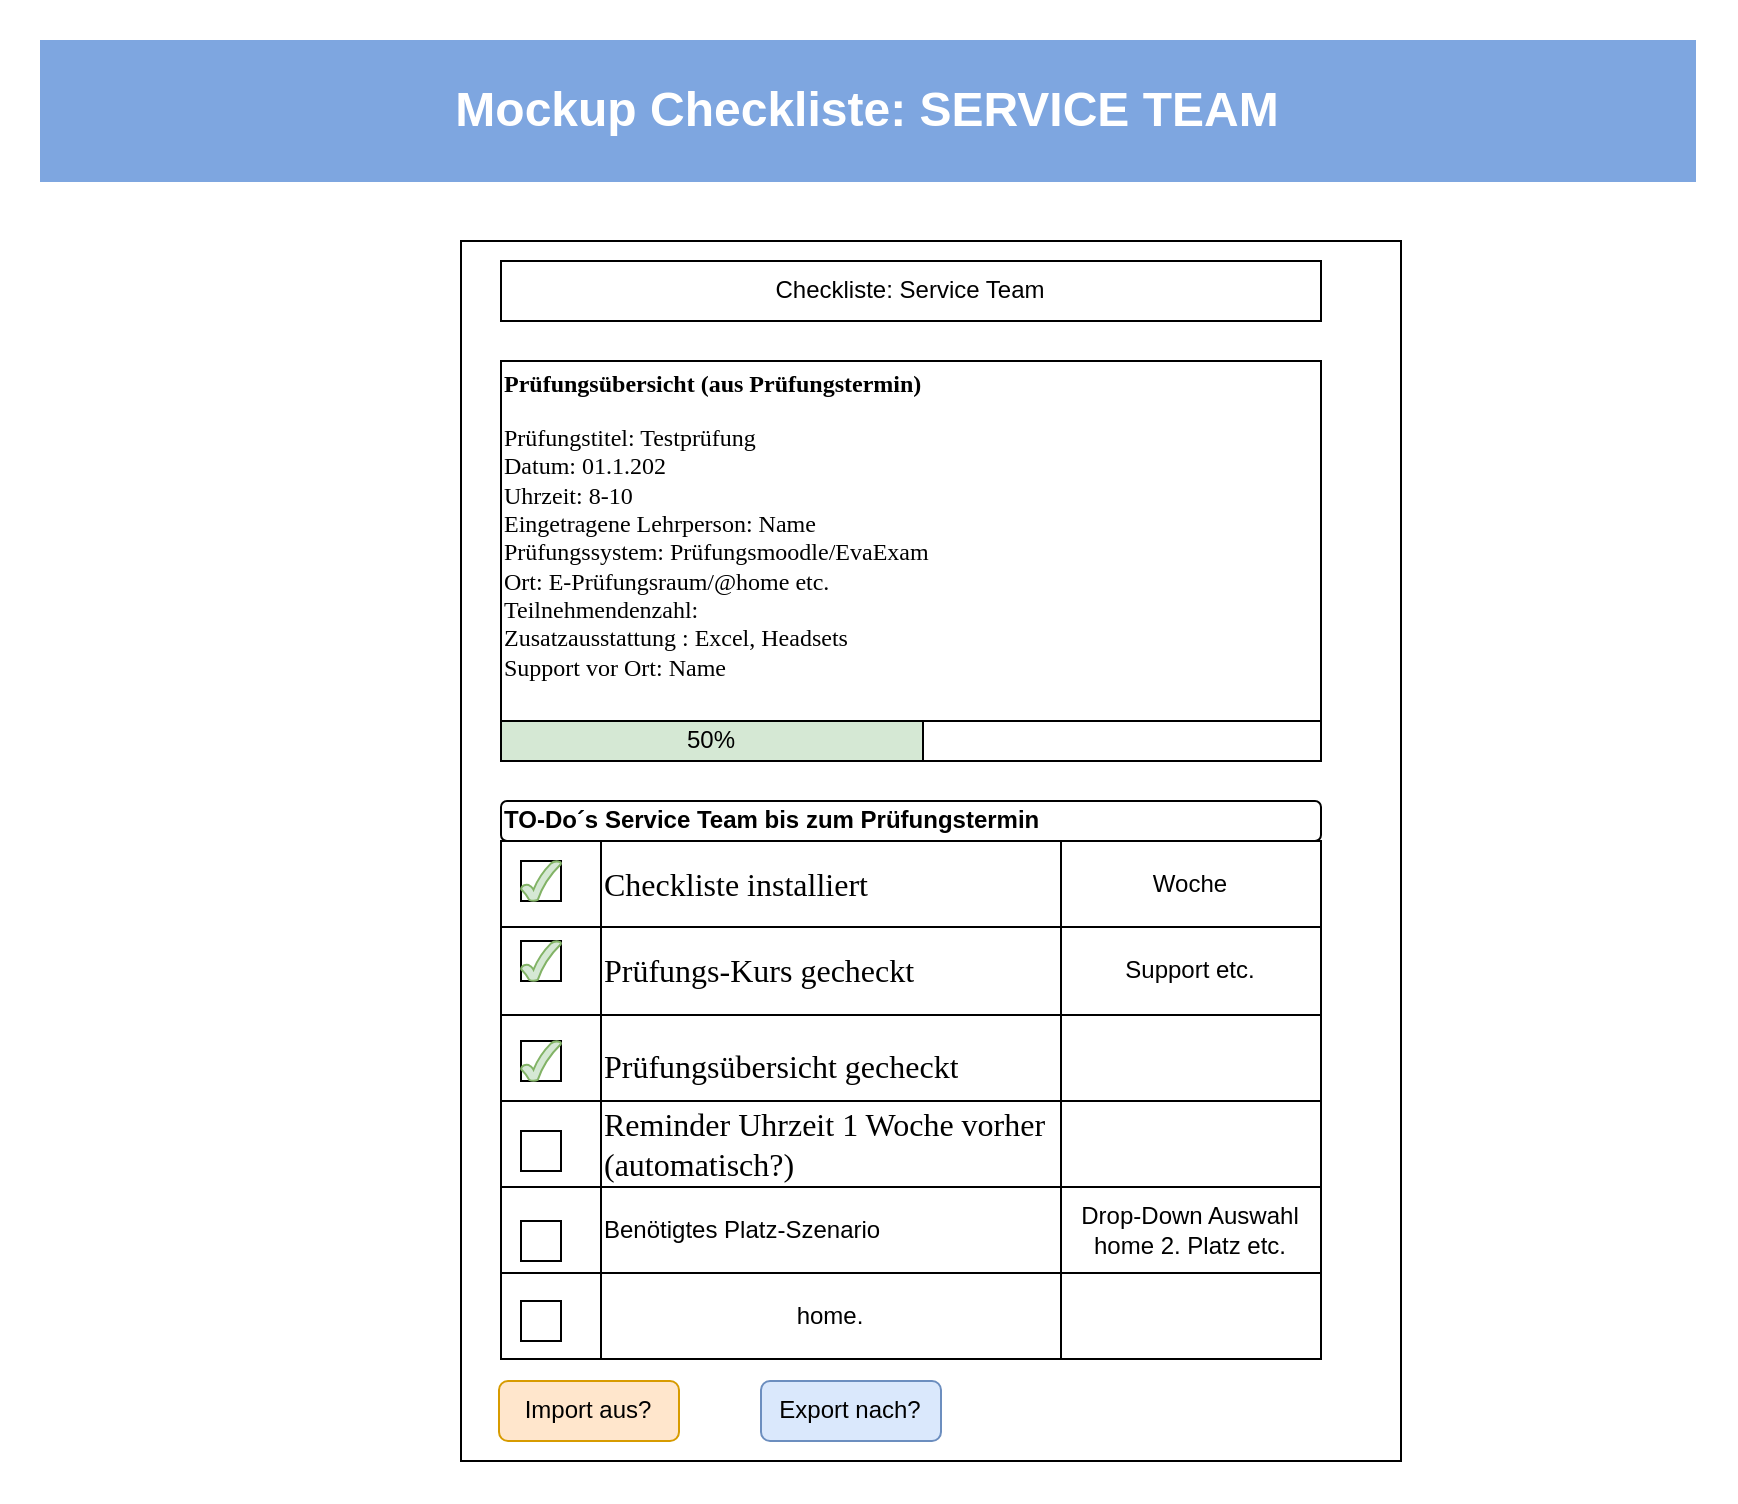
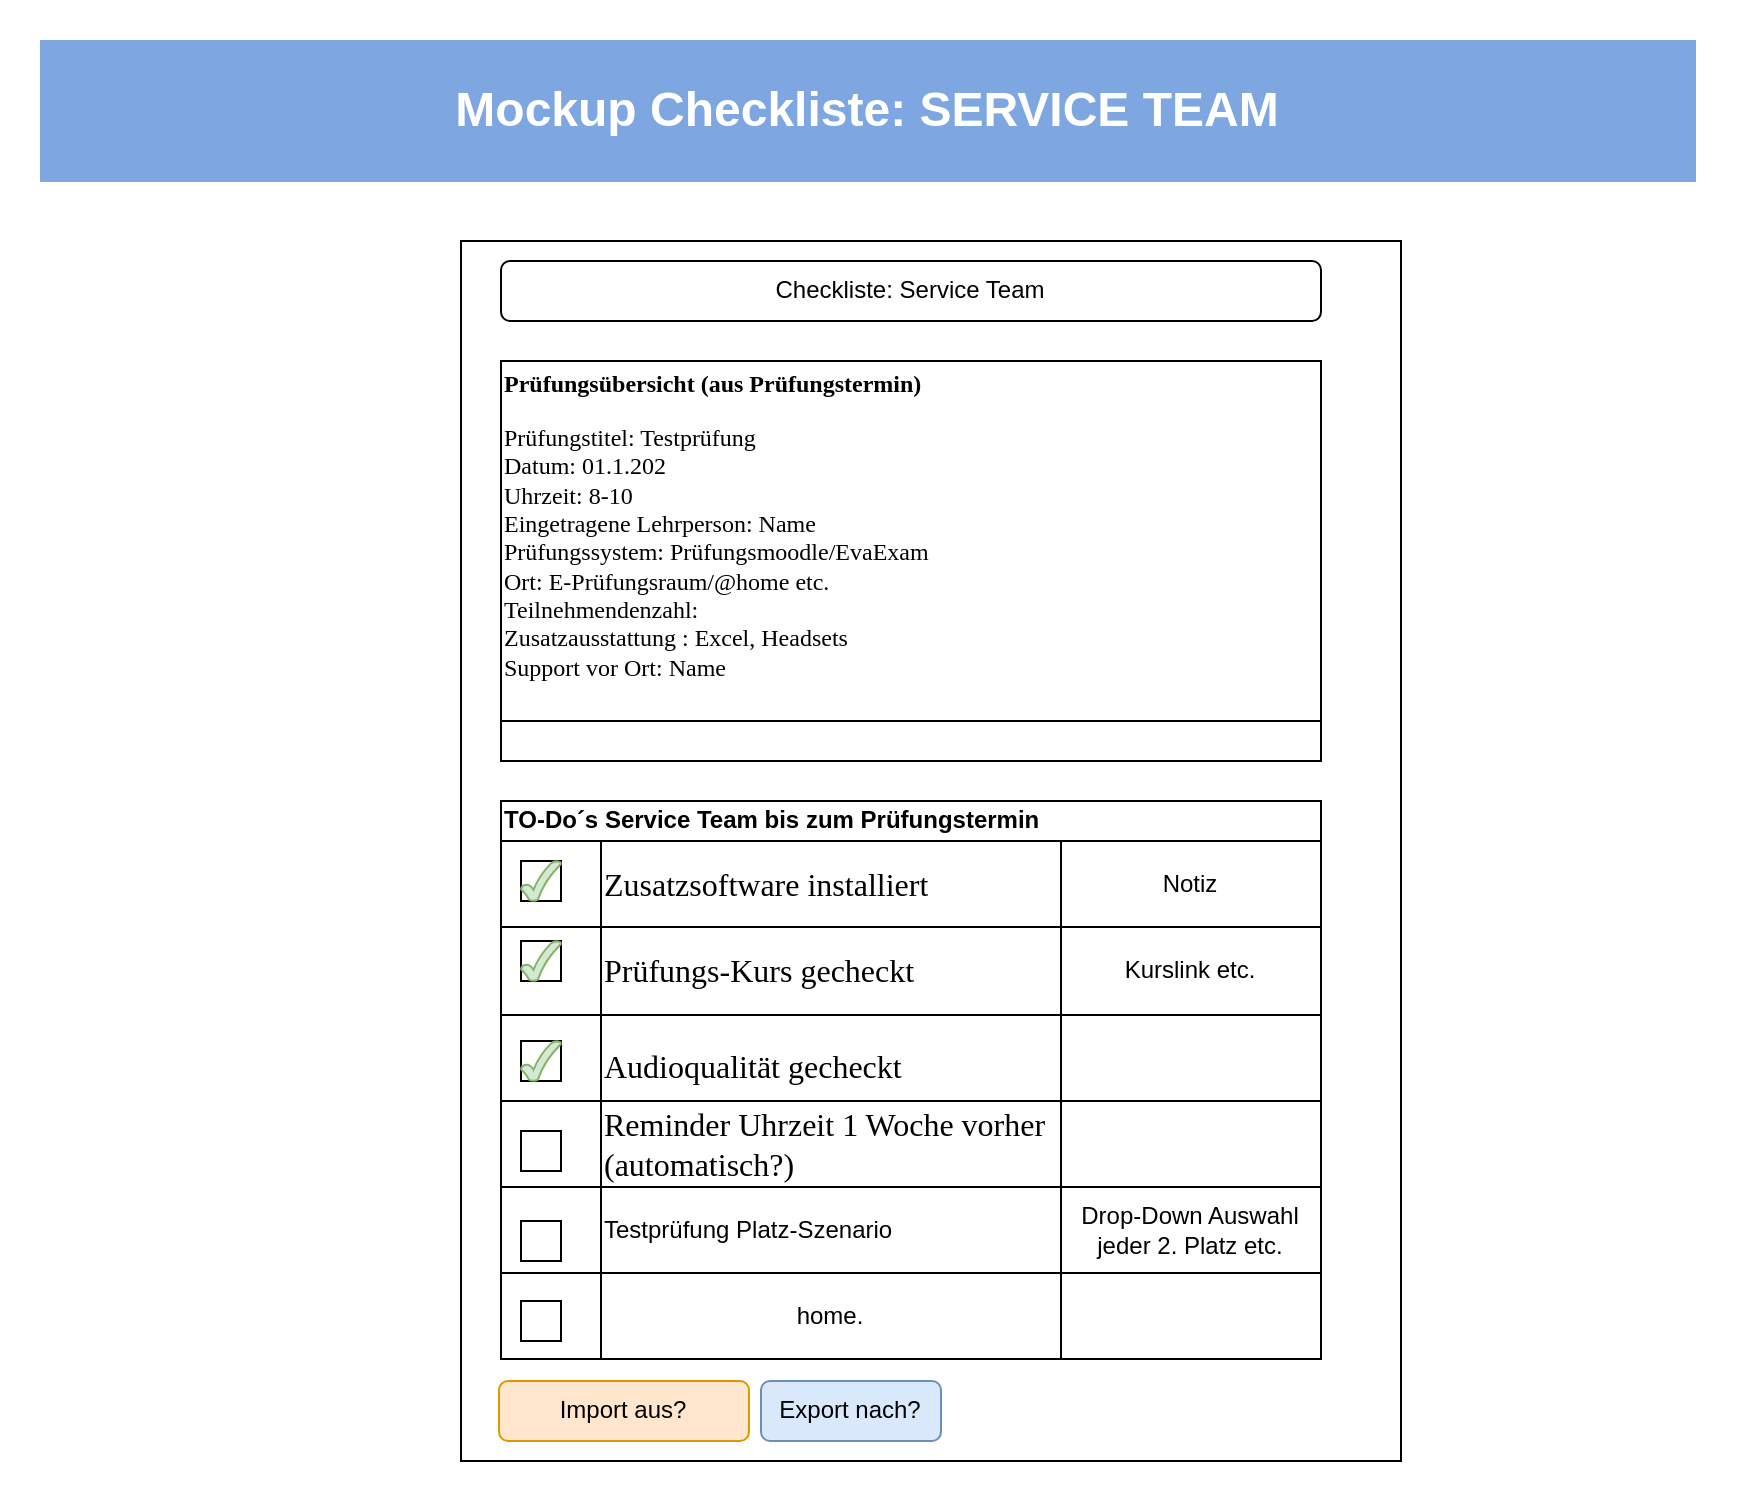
(911, 291) -> (911, 291)
(712, 741) -> none
(911, 821) -> (911, 821)
(731, 885) -> (764, 885)
(1191, 885) -> (1191, 885)
(1191, 971) -> (1191, 971)
(773, 1059) -> (740, 1059)
(761, 1231) -> (770, 1231)
(1191, 1231) -> (1191, 1231)
(589, 1411) -> (624, 1411)
